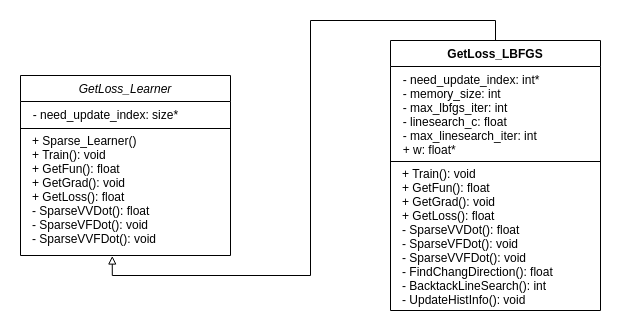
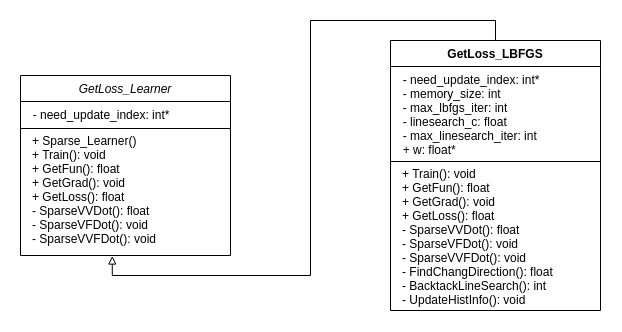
(106, 115) -> (102, 115)
